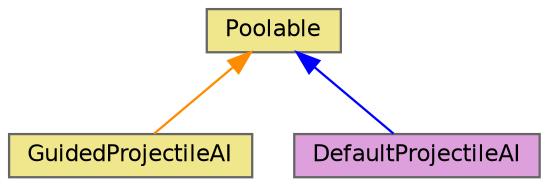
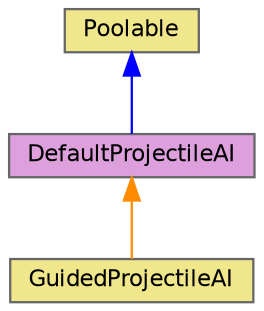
(193, 101) -> (132, 230)
